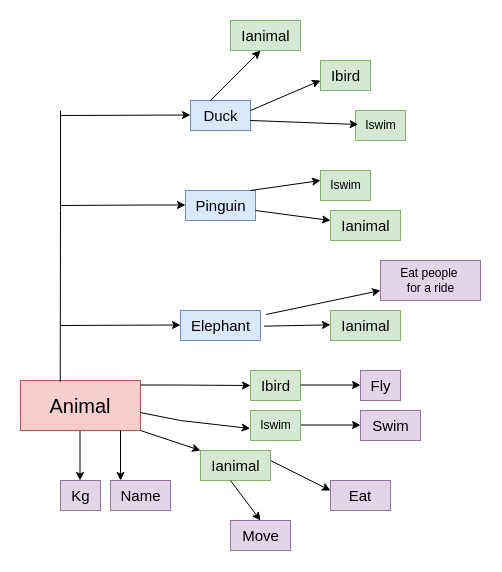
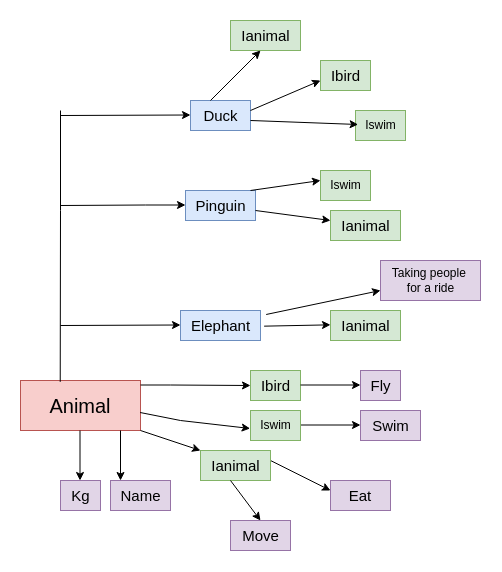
(431, 281) -> (431, 281)
